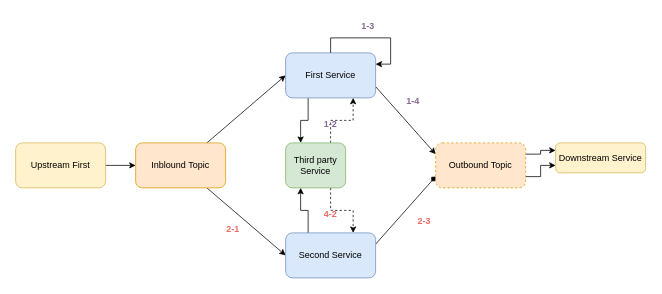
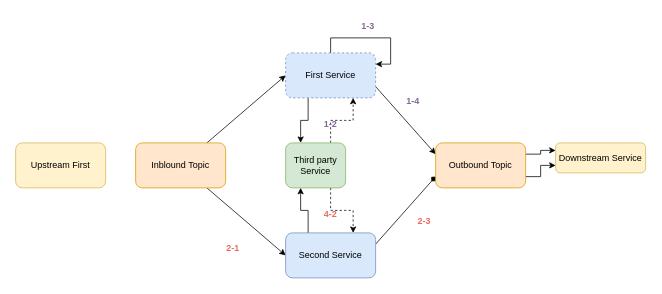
(330, 75) -> (330, 75)
(117, 165) -> none
(480, 165) -> (480, 165)
(233, 229) -> (233, 248)
